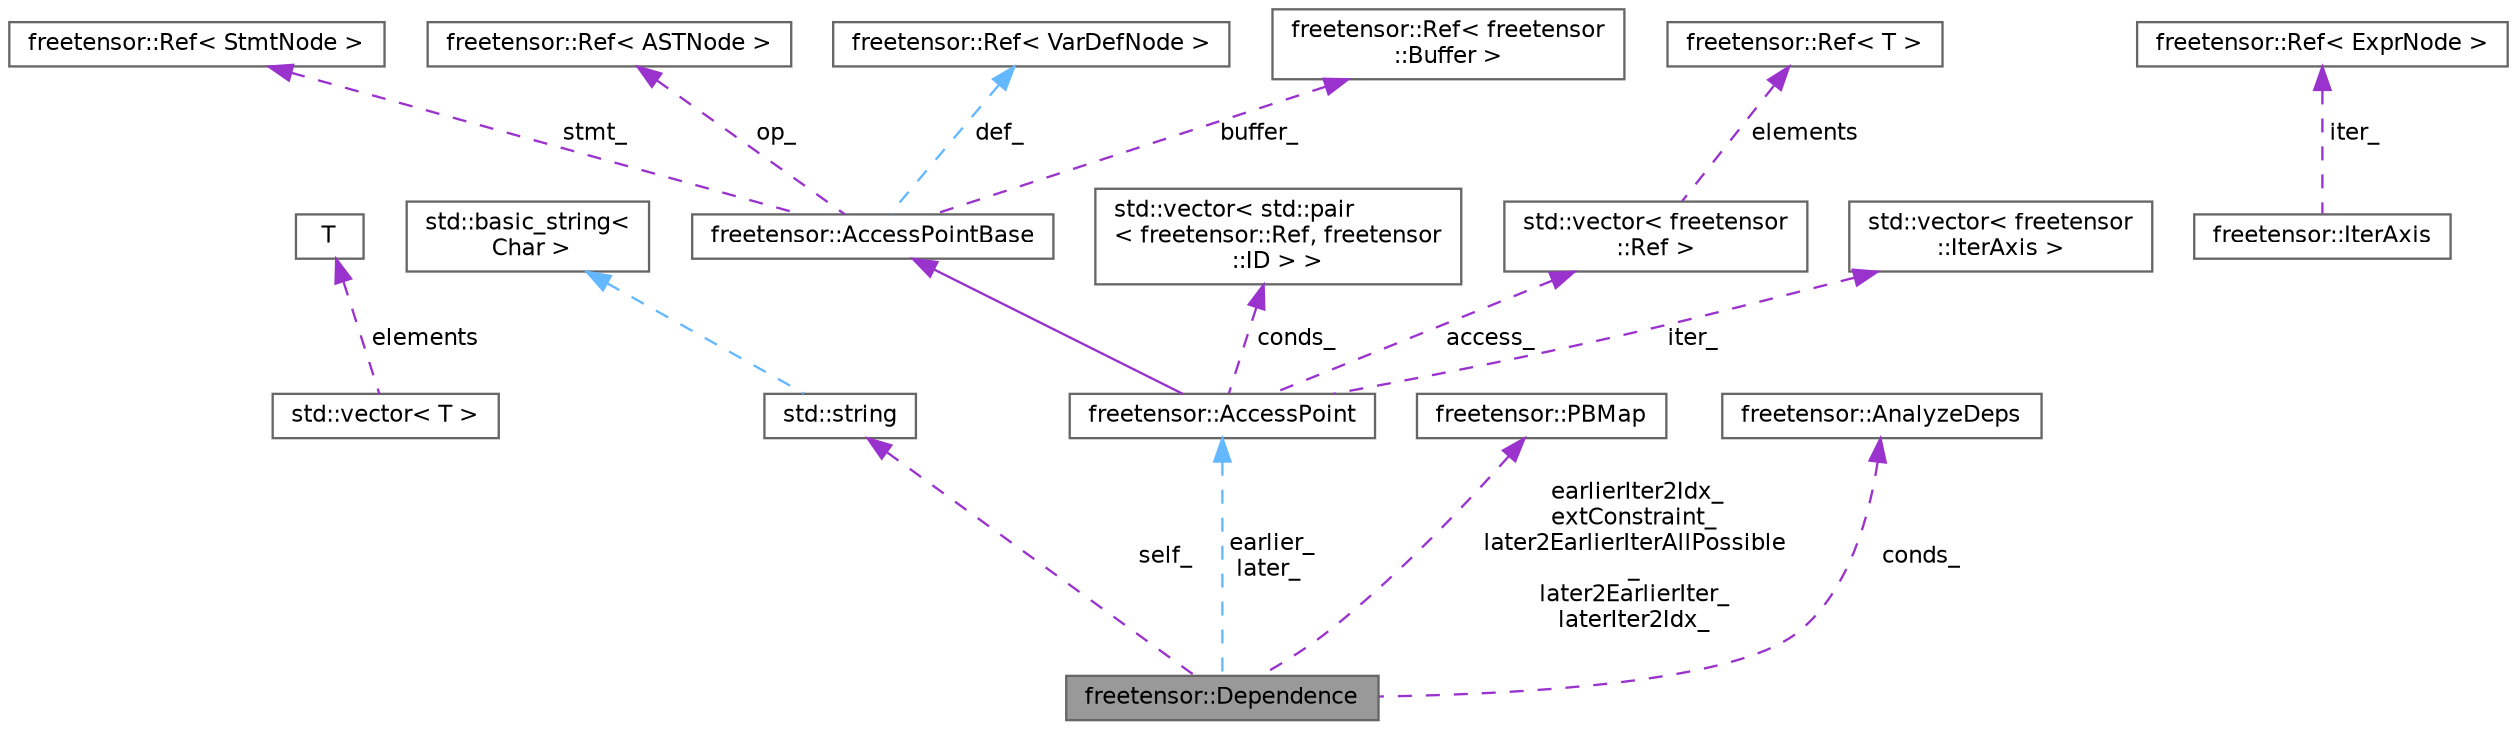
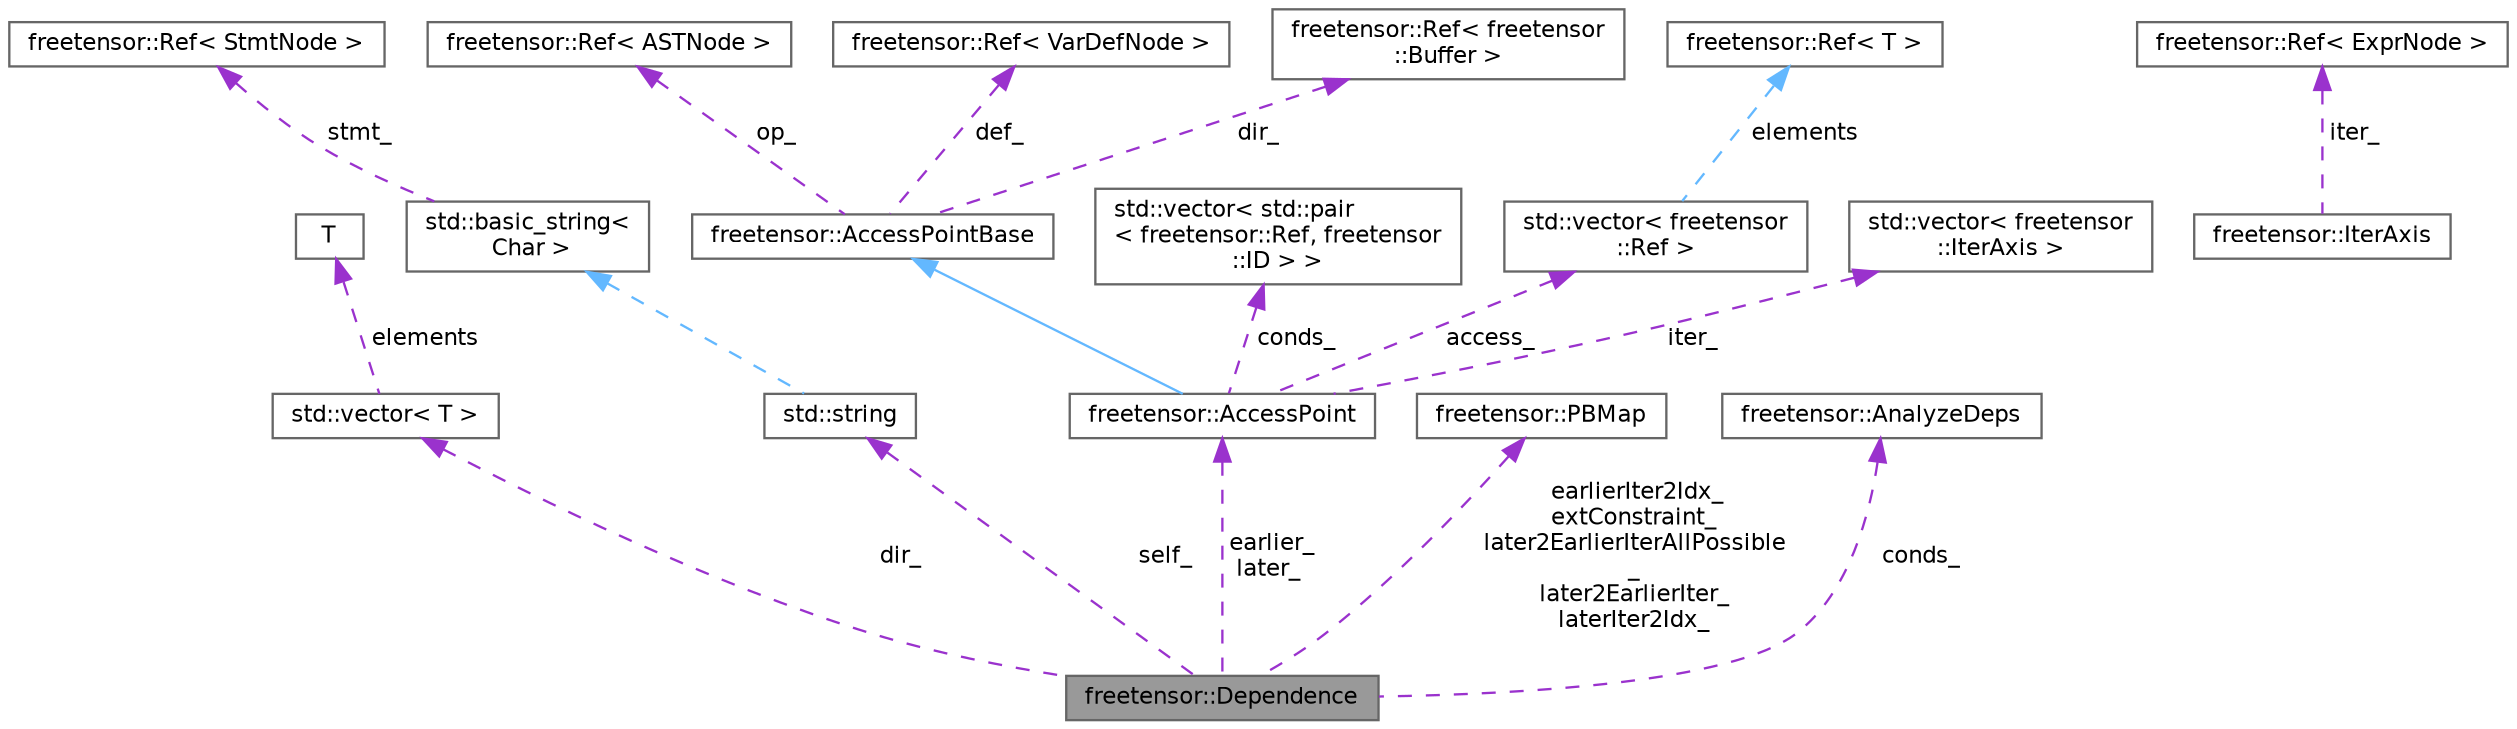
(1256, 134) -> (1256, 134)
(546, 143) -> (329, 152)
(1728, 143) -> (1728, 143)
(944, 149) -> (944, 149)
(1059, 332) -> (1059, 332)
(1222, 568) -> (1222, 568)
none -> (745, 589)
